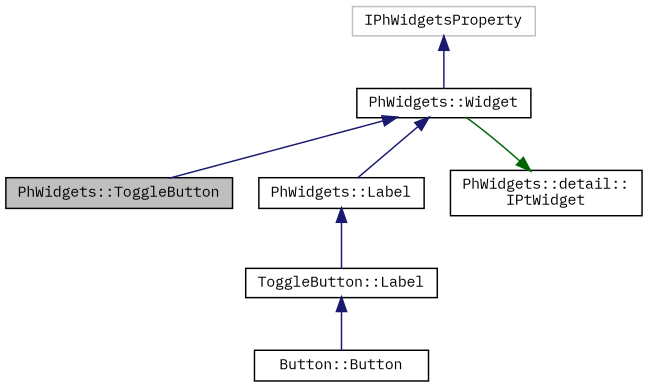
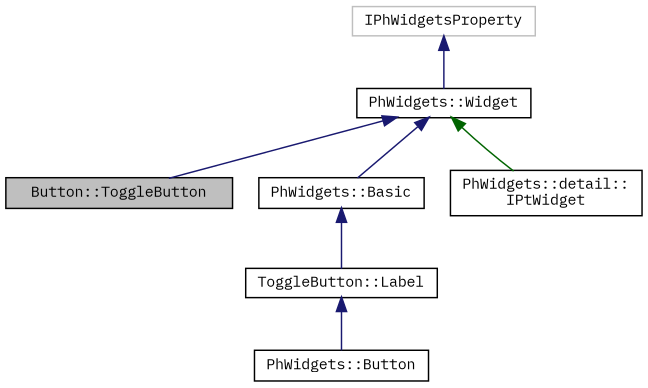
(493, 138) -> (487, 150)
(119, 193) -> (119, 193)
(341, 193) -> (341, 193)
(341, 366) -> (341, 366)
